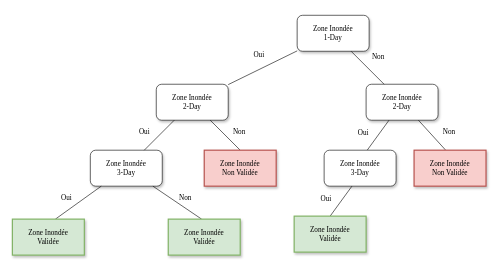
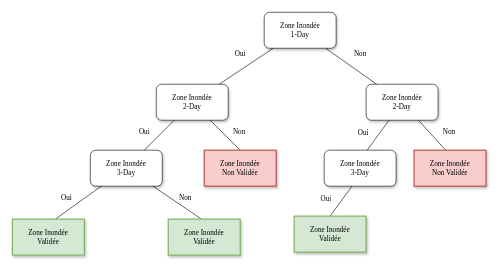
(333, 33) -> (300, 30)
